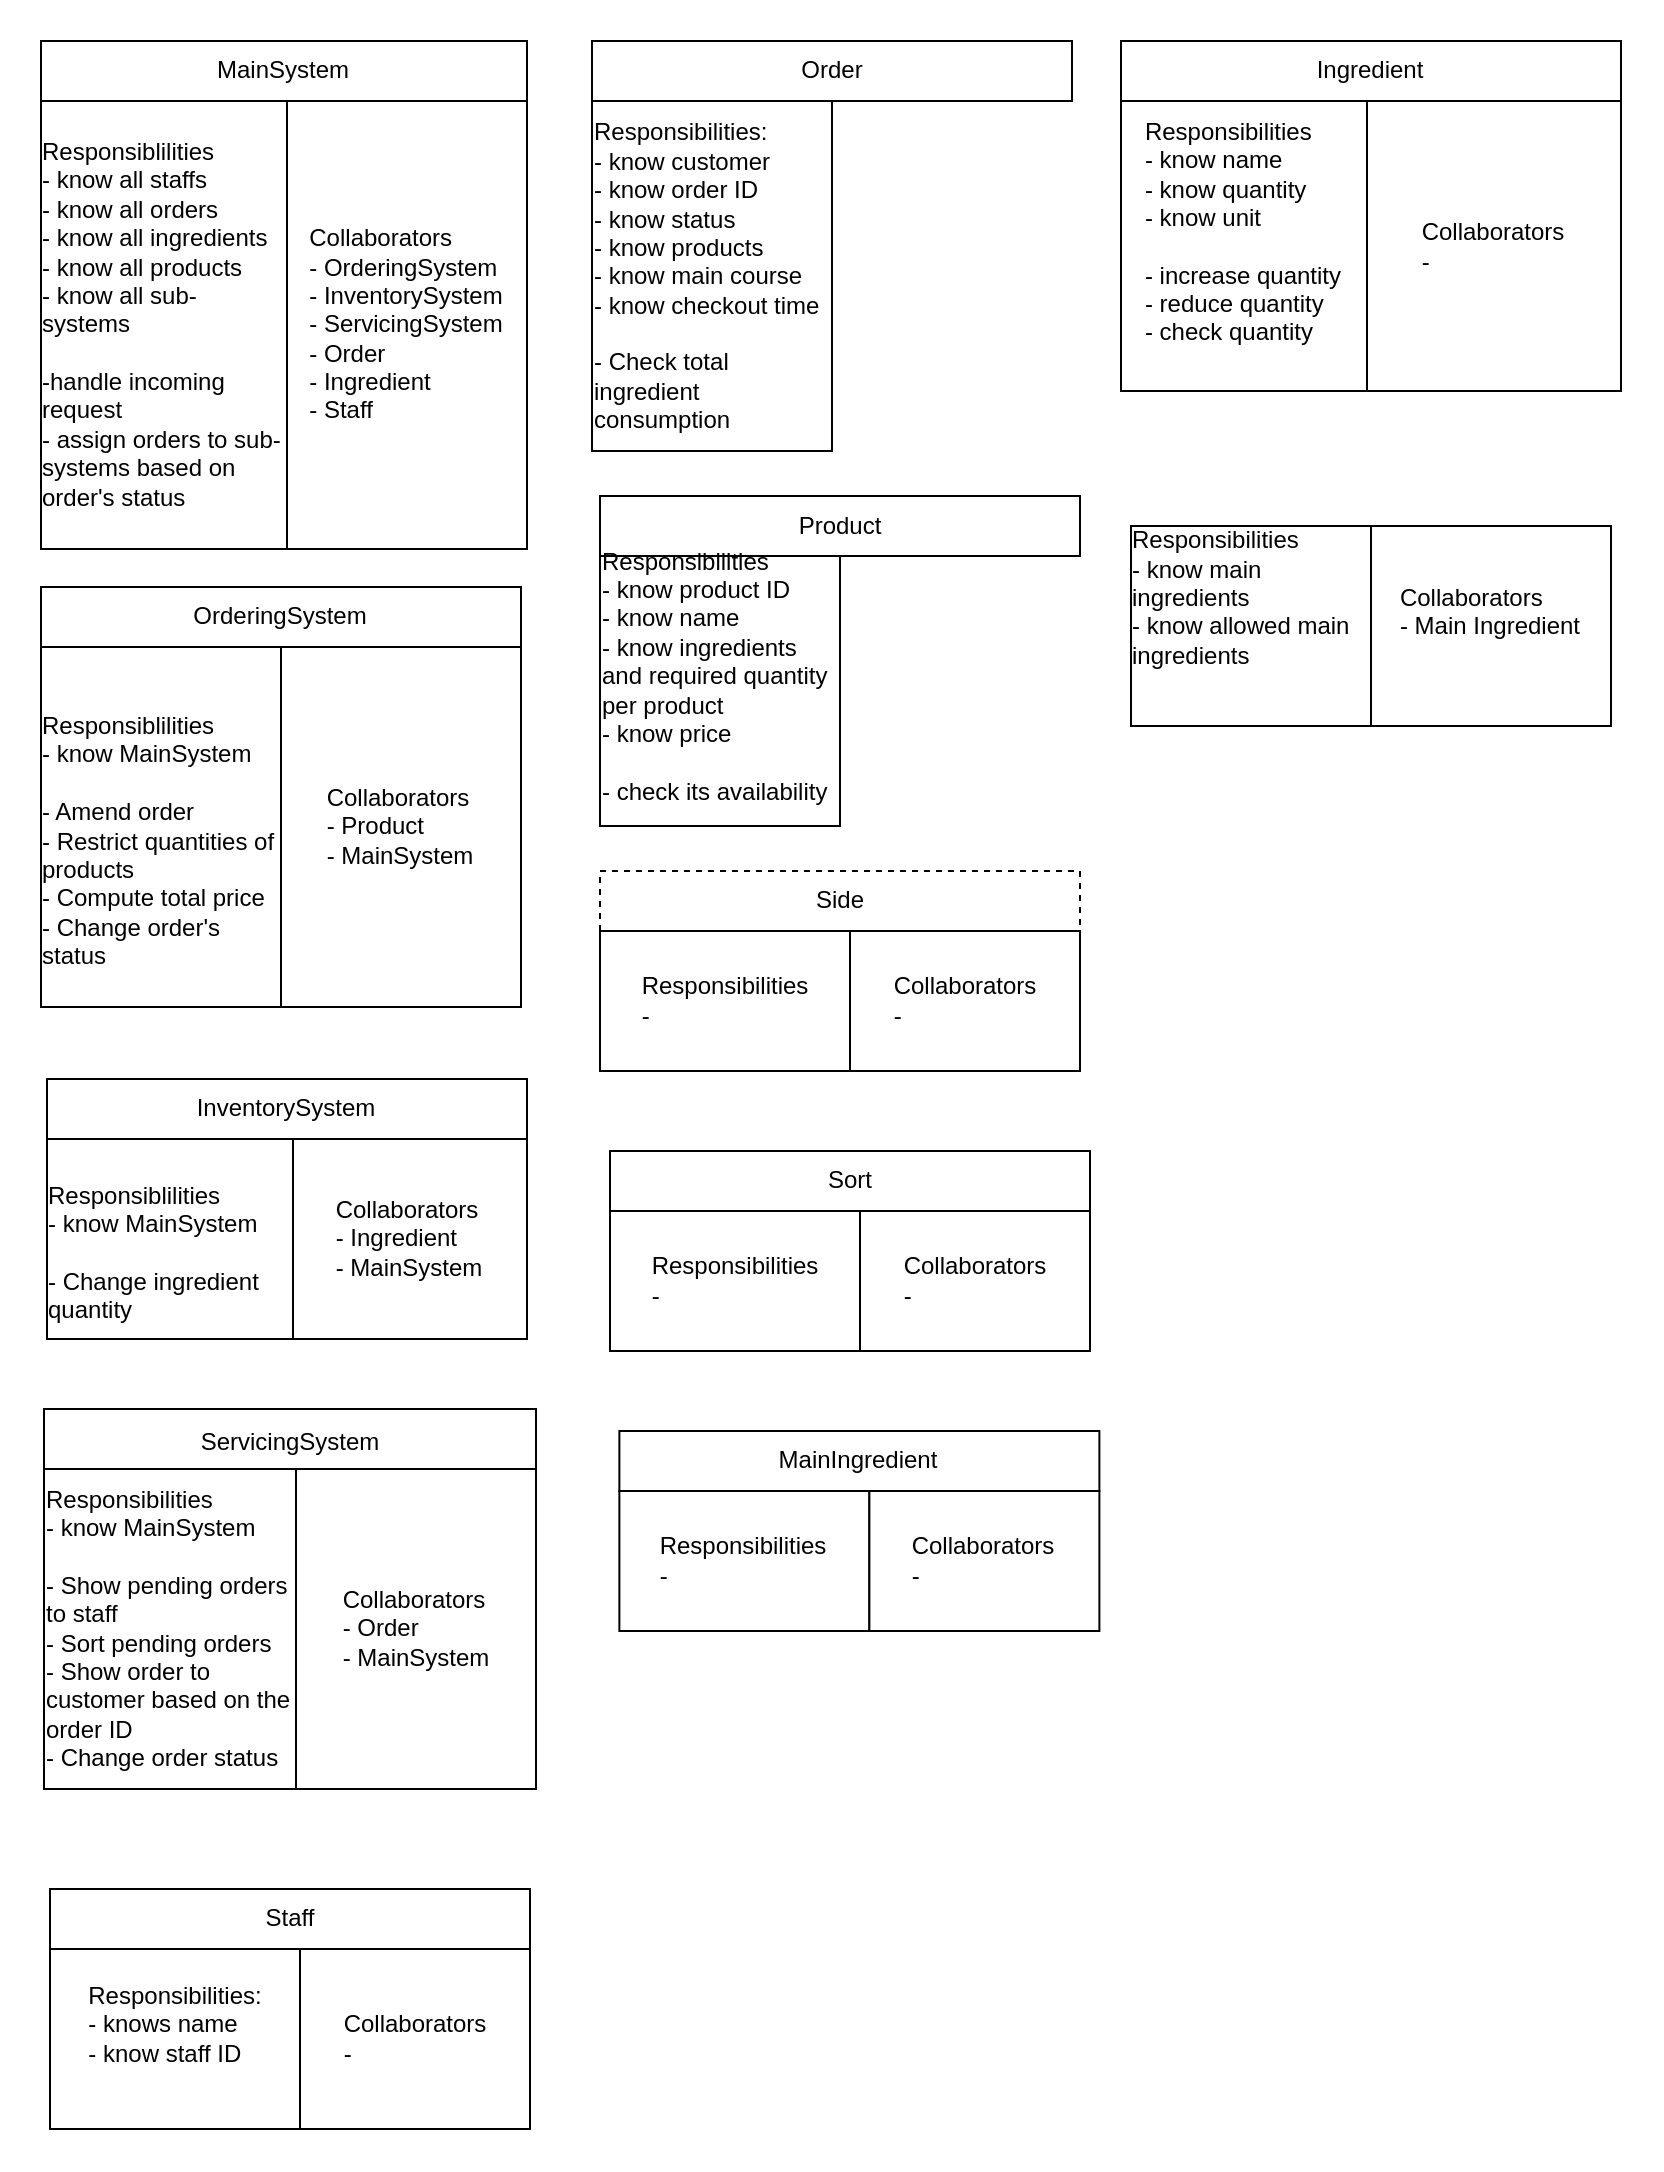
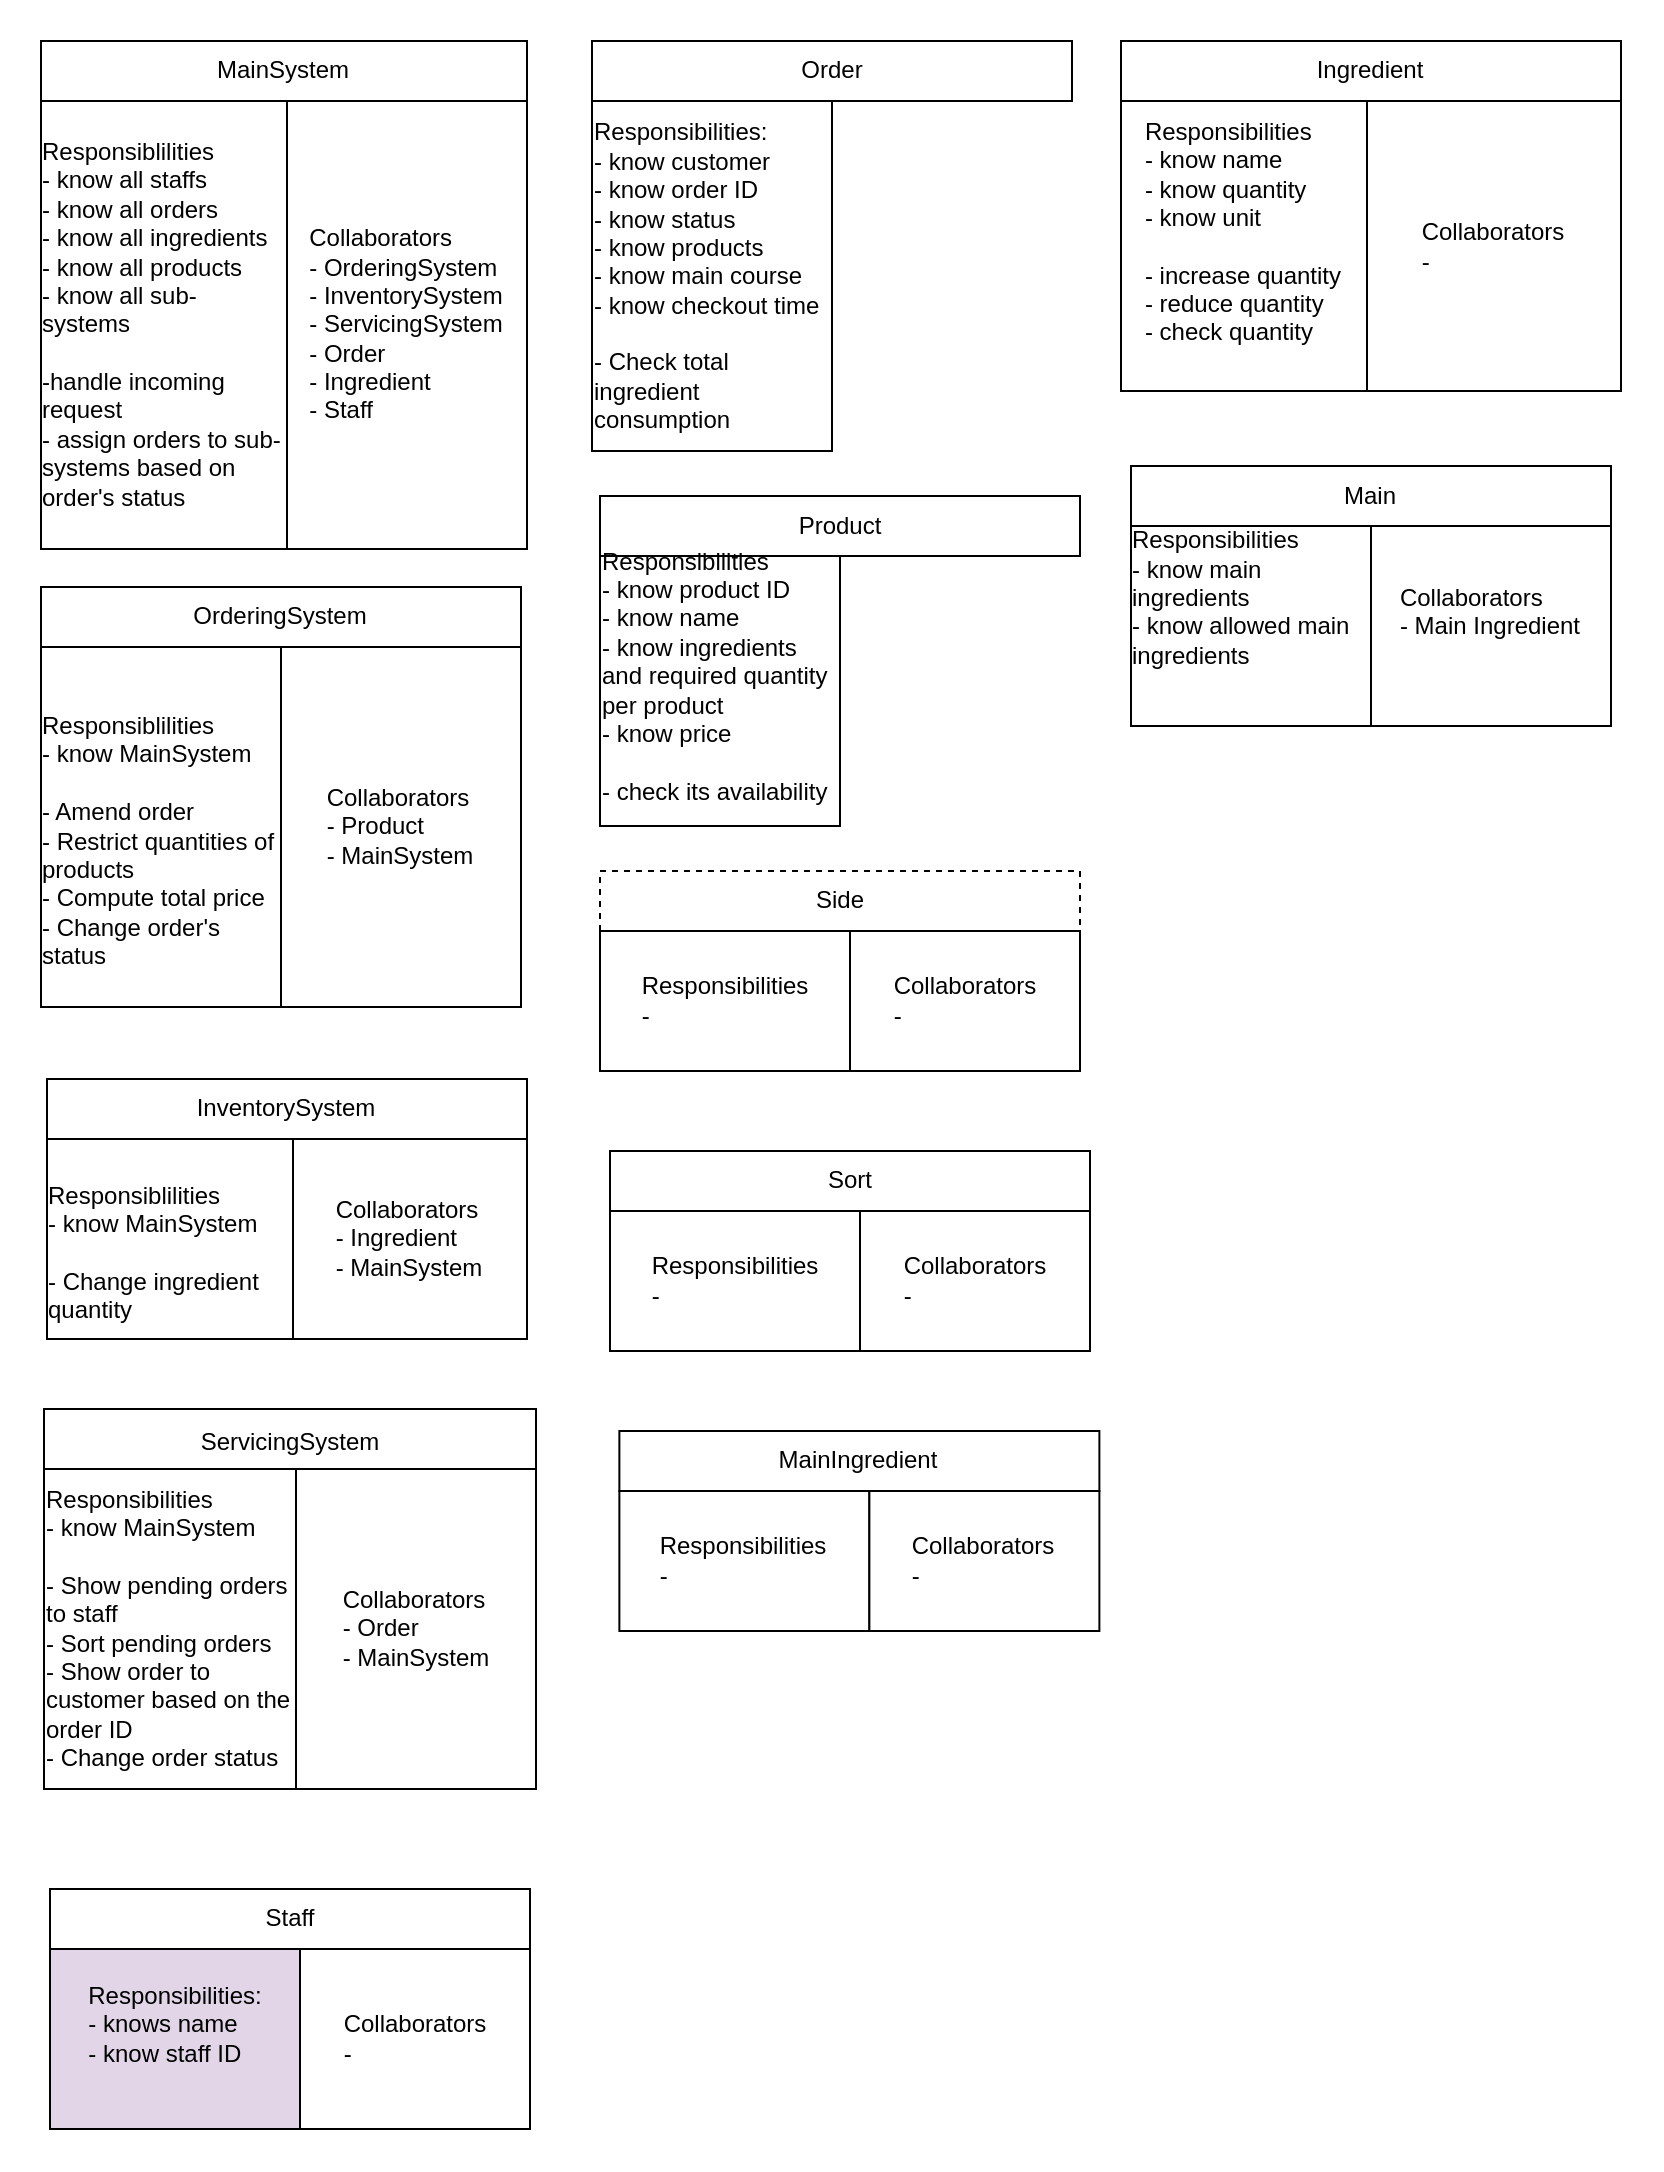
none -> (1371, 496)
(175, 2039) -> (175, 2039)
